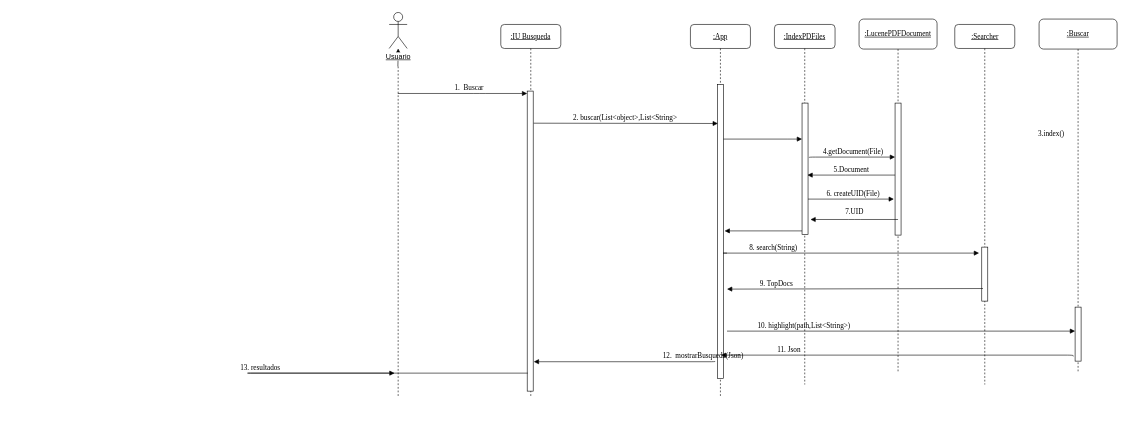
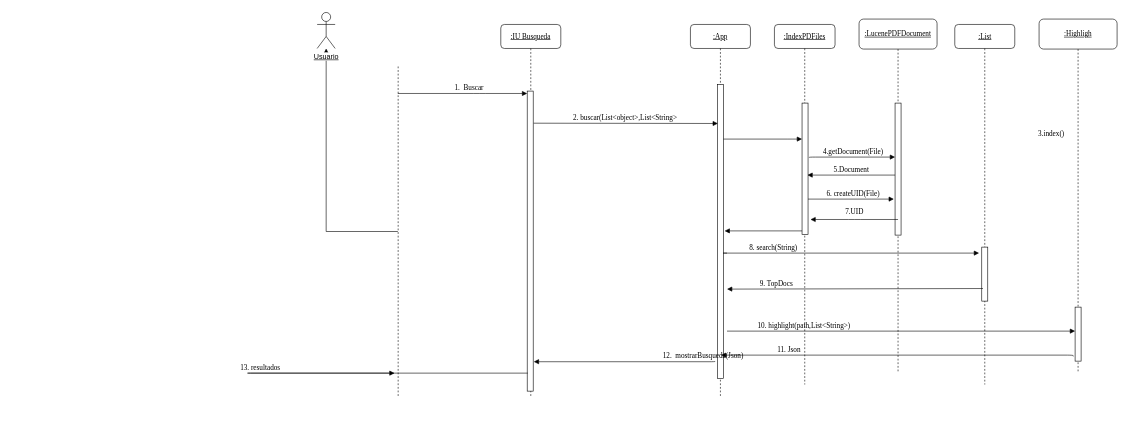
(398, 30) -> (326, 30)
(1078, 34) -> (1078, 34)
(985, 36) -> (985, 36)
